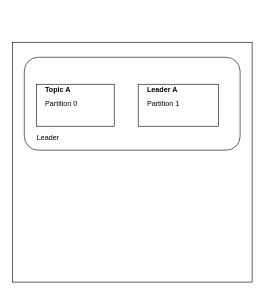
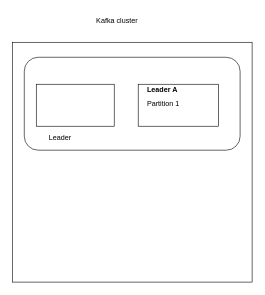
none -> (117, 21)
(66, 105) -> none
(48, 138) -> (60, 138)
